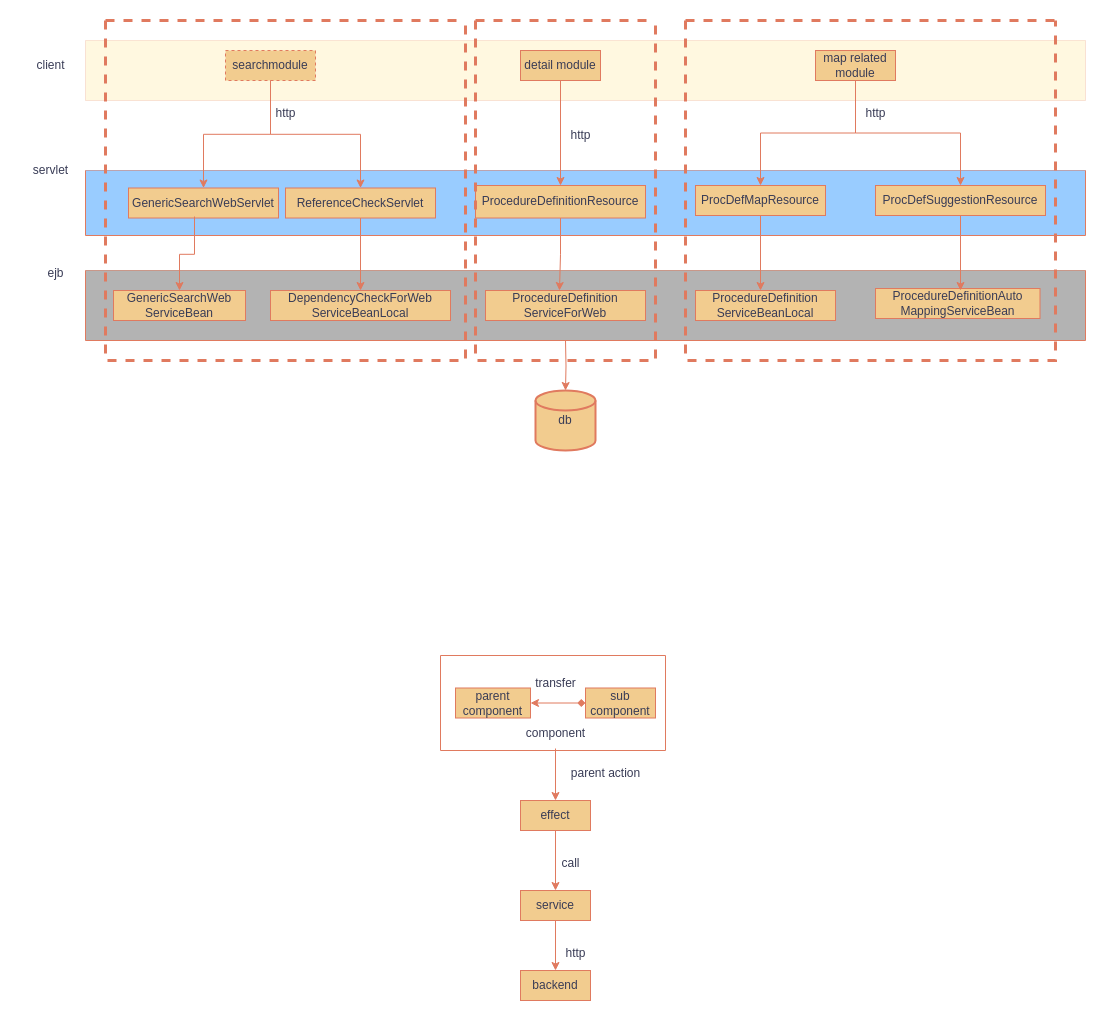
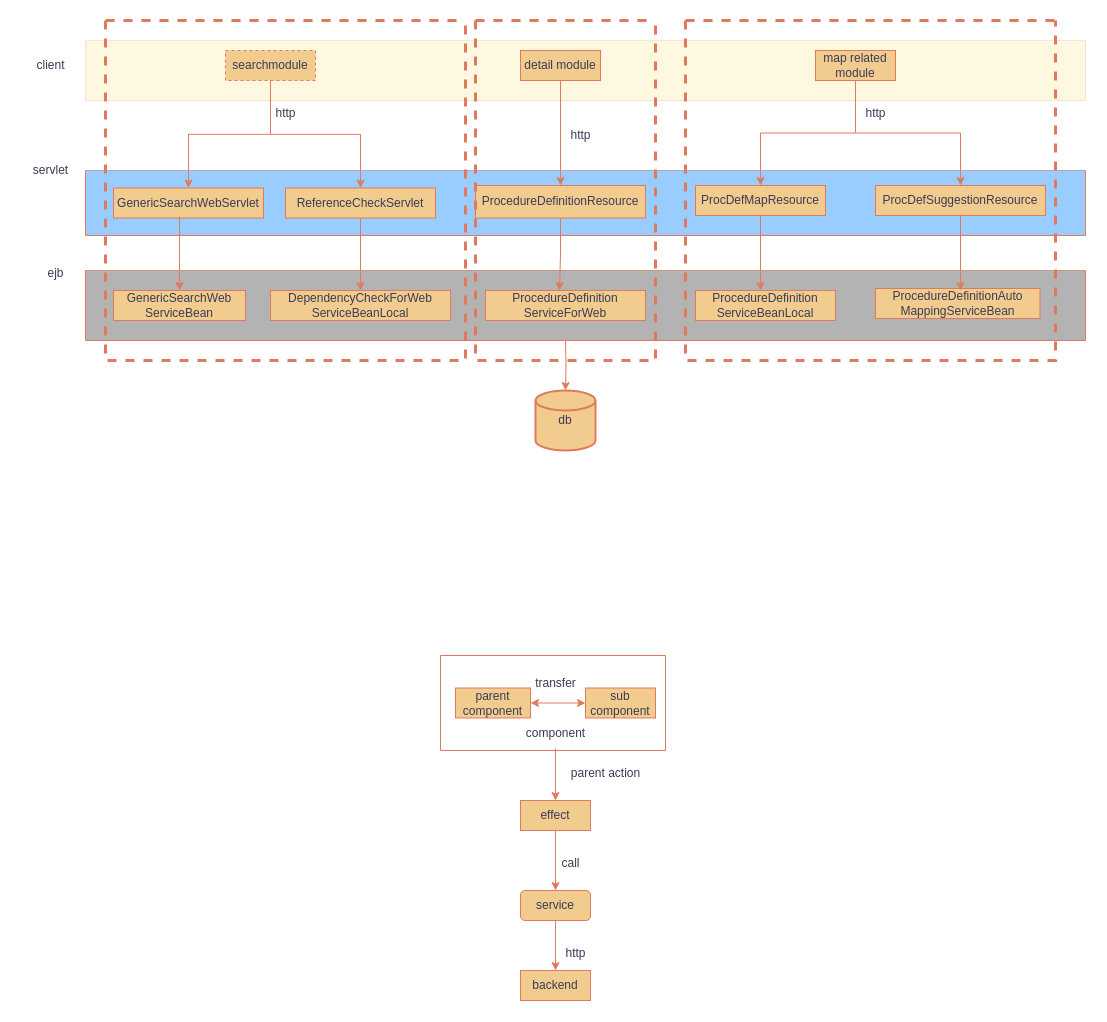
(204, 203) -> (189, 203)
(576, 703) -> (577, 703)
(556, 906) -> (556, 906)
